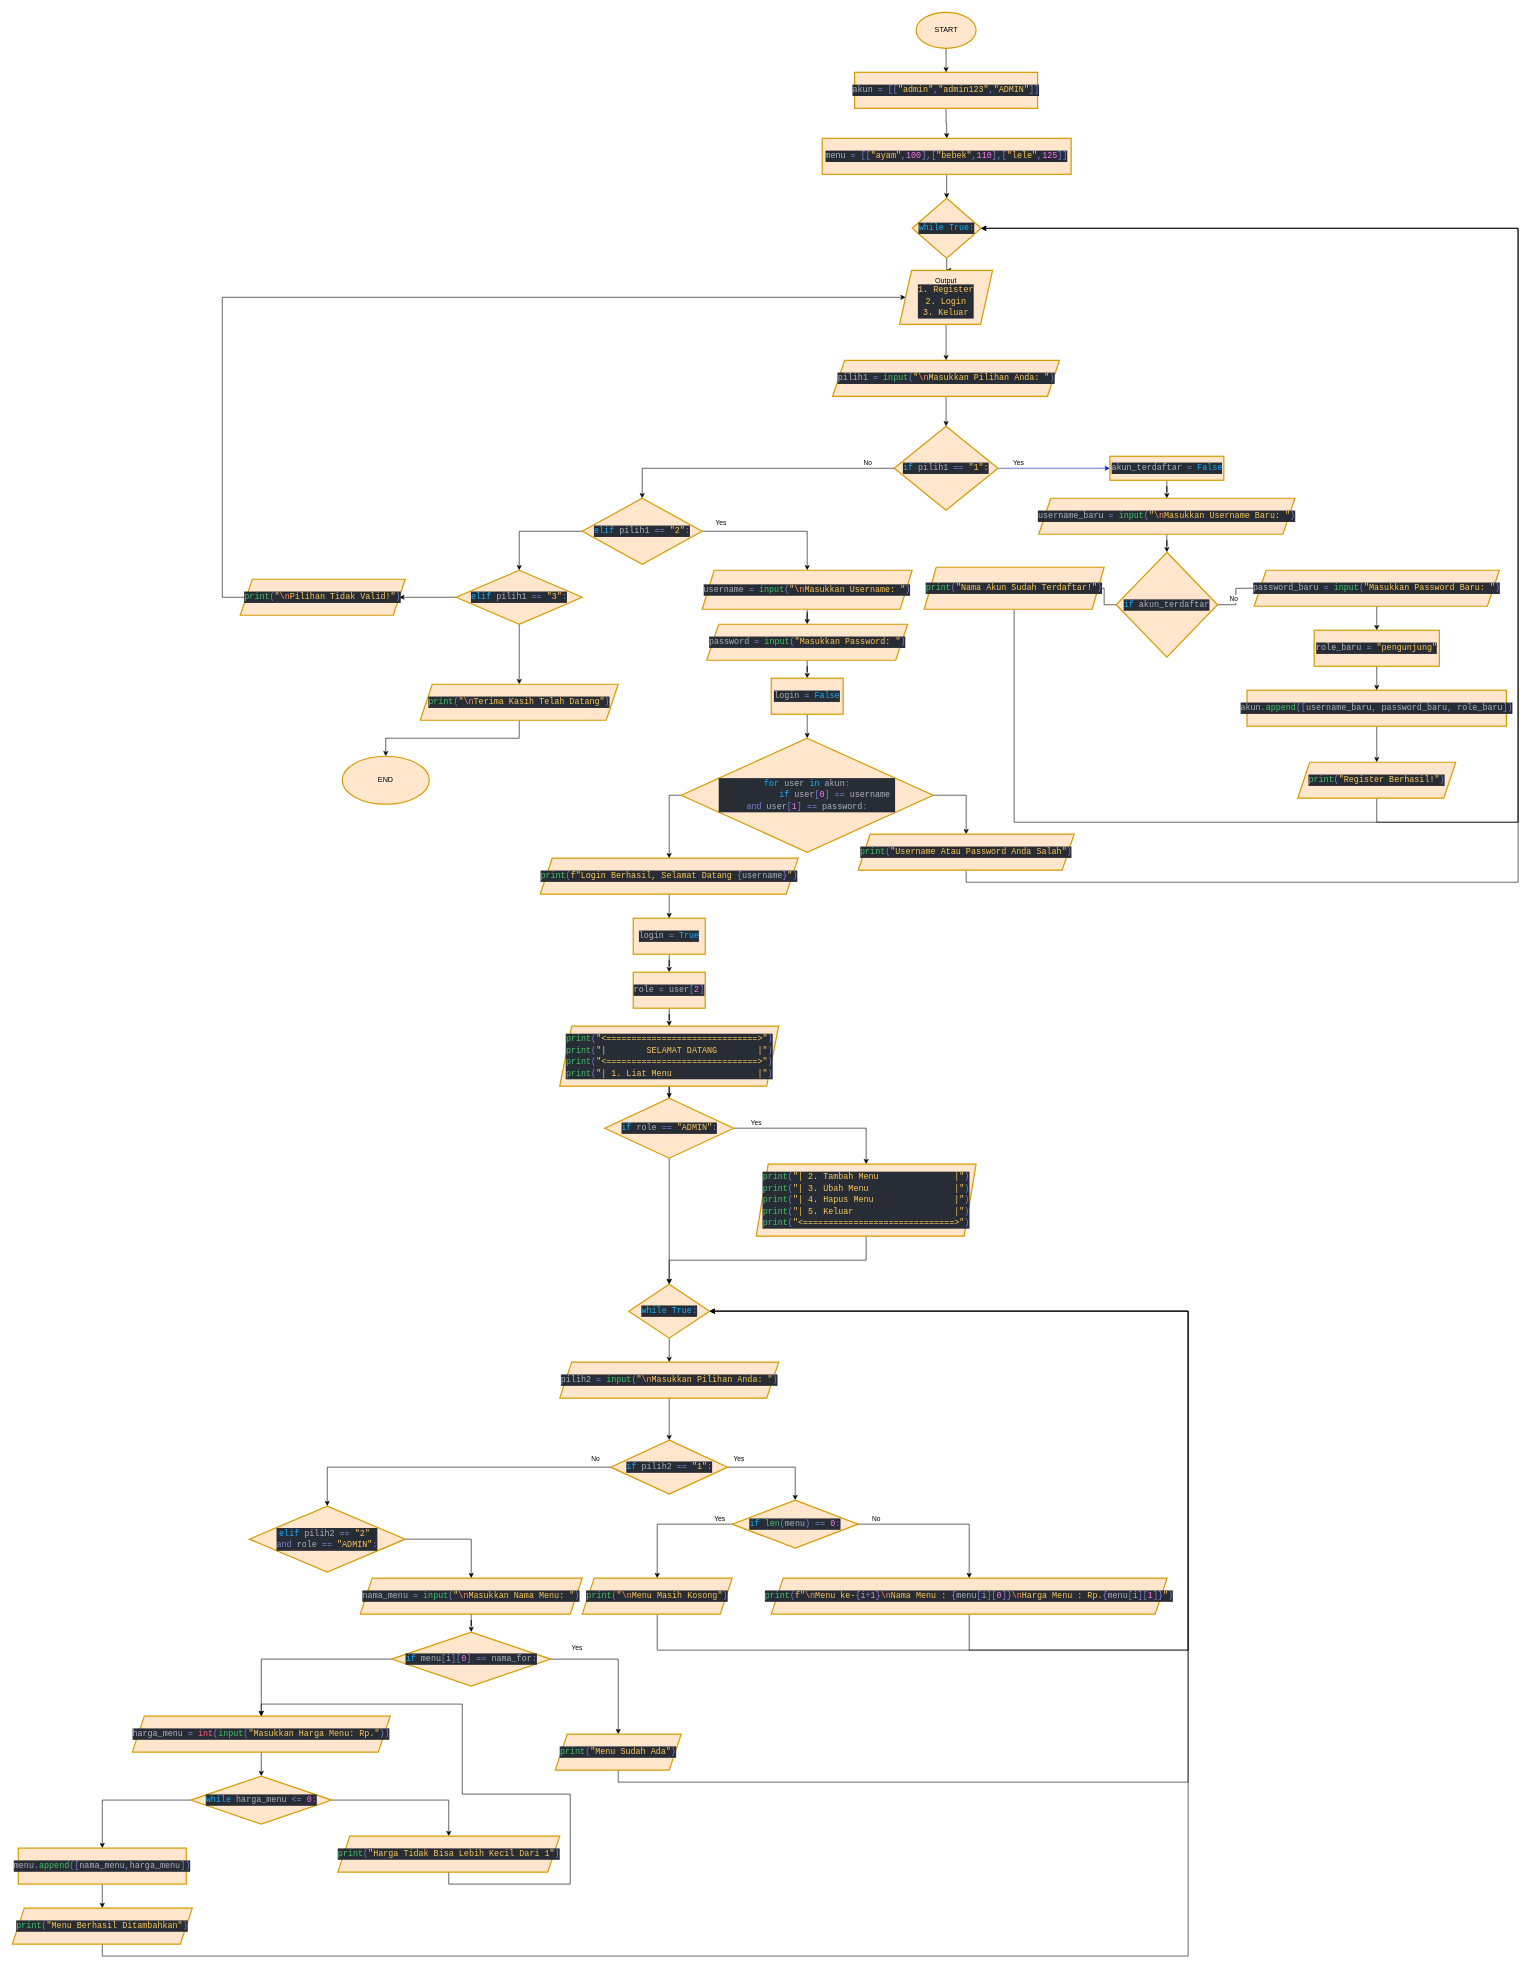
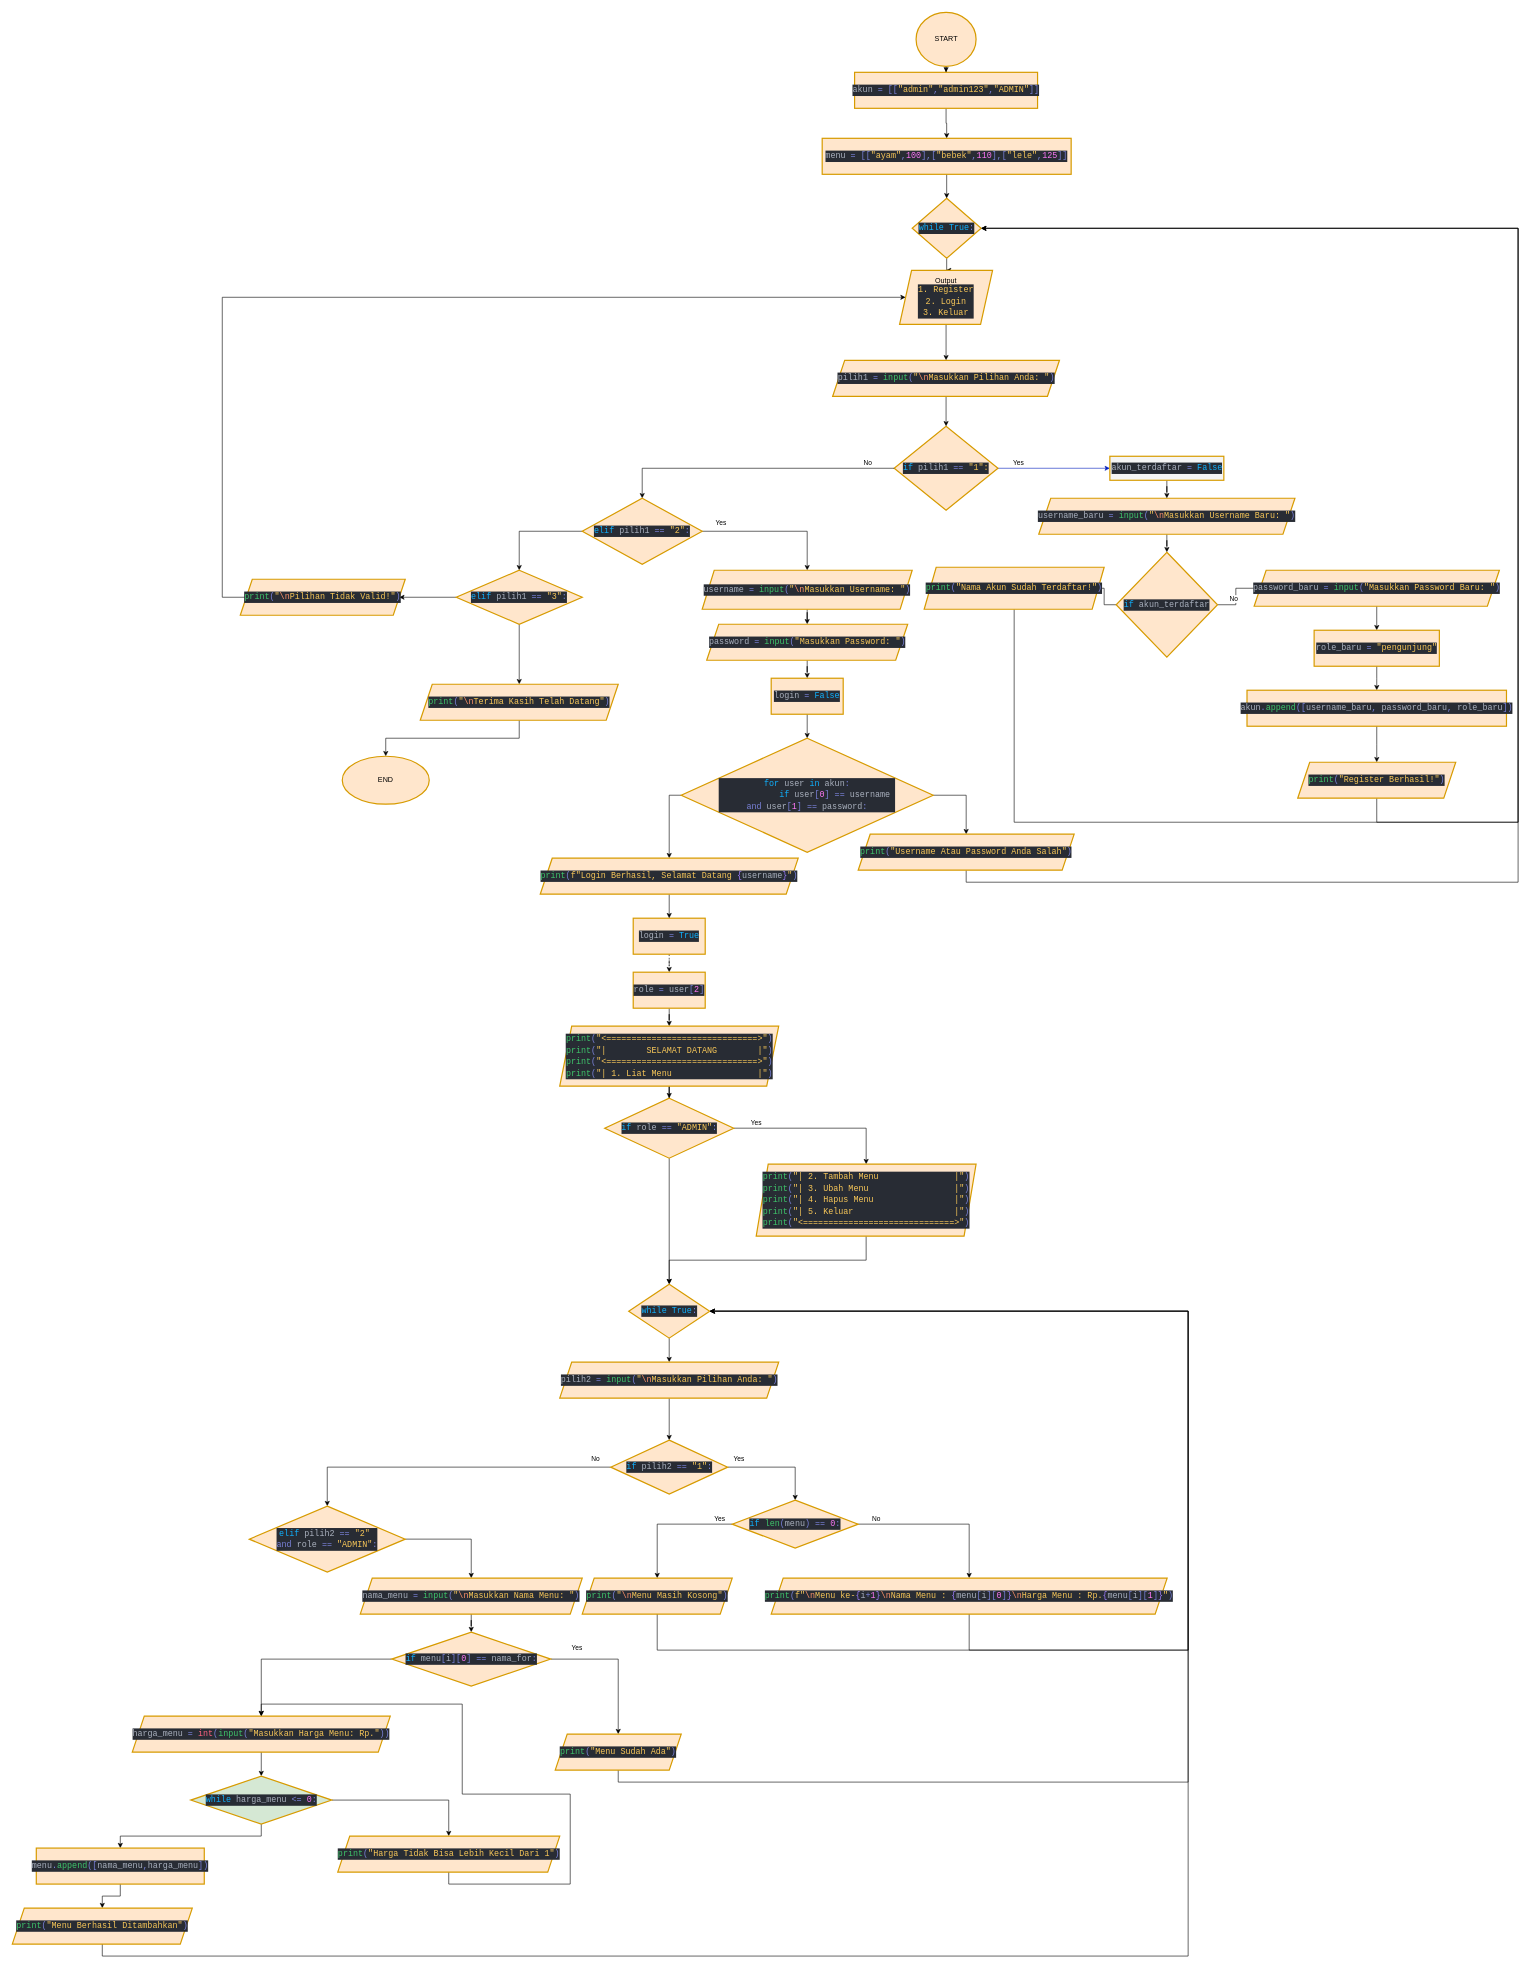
(946, 30) -> (946, 39)
(1167, 468) -> (1167, 468)
(669, 965) -> (669, 965)
(261, 1800) -> (261, 1800)
(102, 1866) -> (120, 1866)
